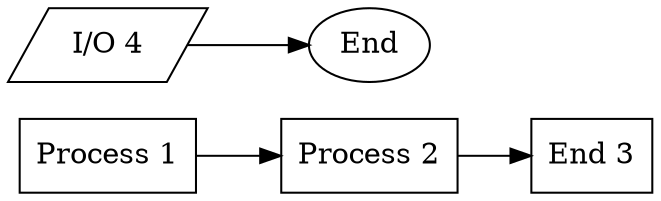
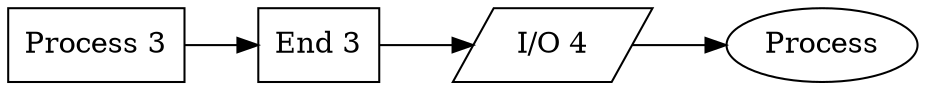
(369, 45) -> (822, 45)
none -> (416, 45)
(108, 156) -> none
(369, 156) -> (96, 45)
